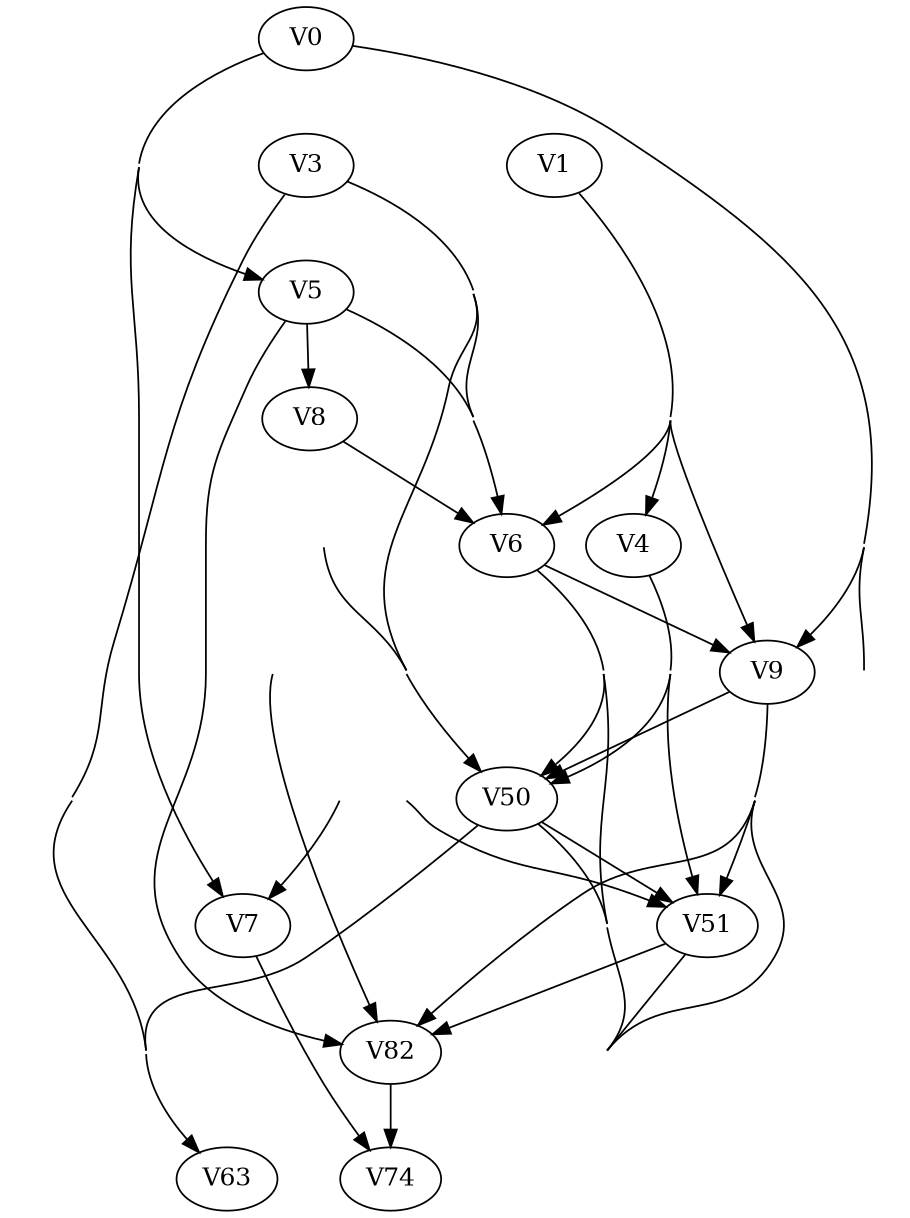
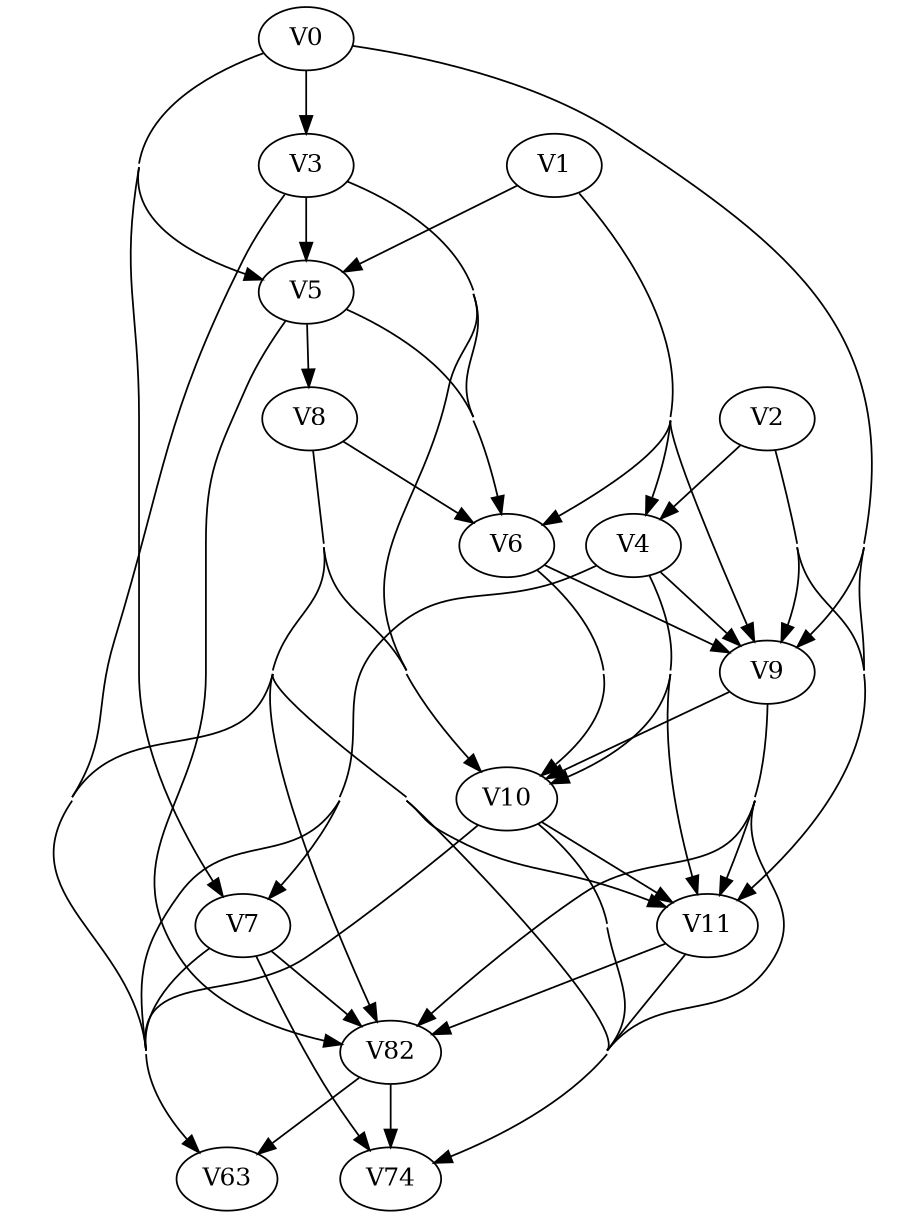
none -> (306, 93)
none -> (306, 220)
none -> (442, 223)
none -> (767, 419)
none -> (318, 497)
none -> (694, 603)
none -> (407, 619)
(507, 799) -> (507, 799)
(604, 799) -> (334, 740)
(707, 926) -> (707, 926)
none -> (309, 983)
none -> (166, 989)
none -> (316, 1110)
